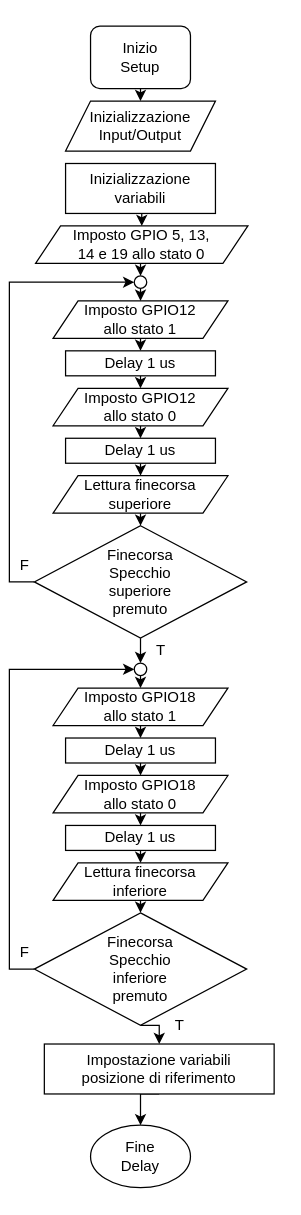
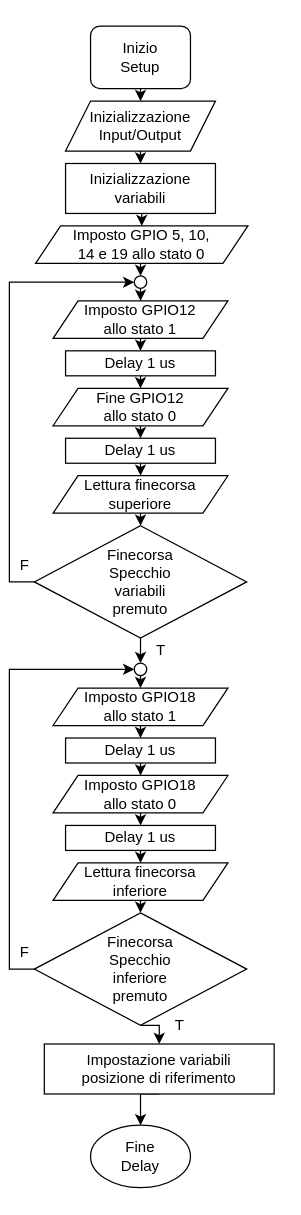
none -> (141, 153)
(142, 244) -> (142, 244)
(141, 407) -> (141, 407)
(141, 582) -> (141, 582)
